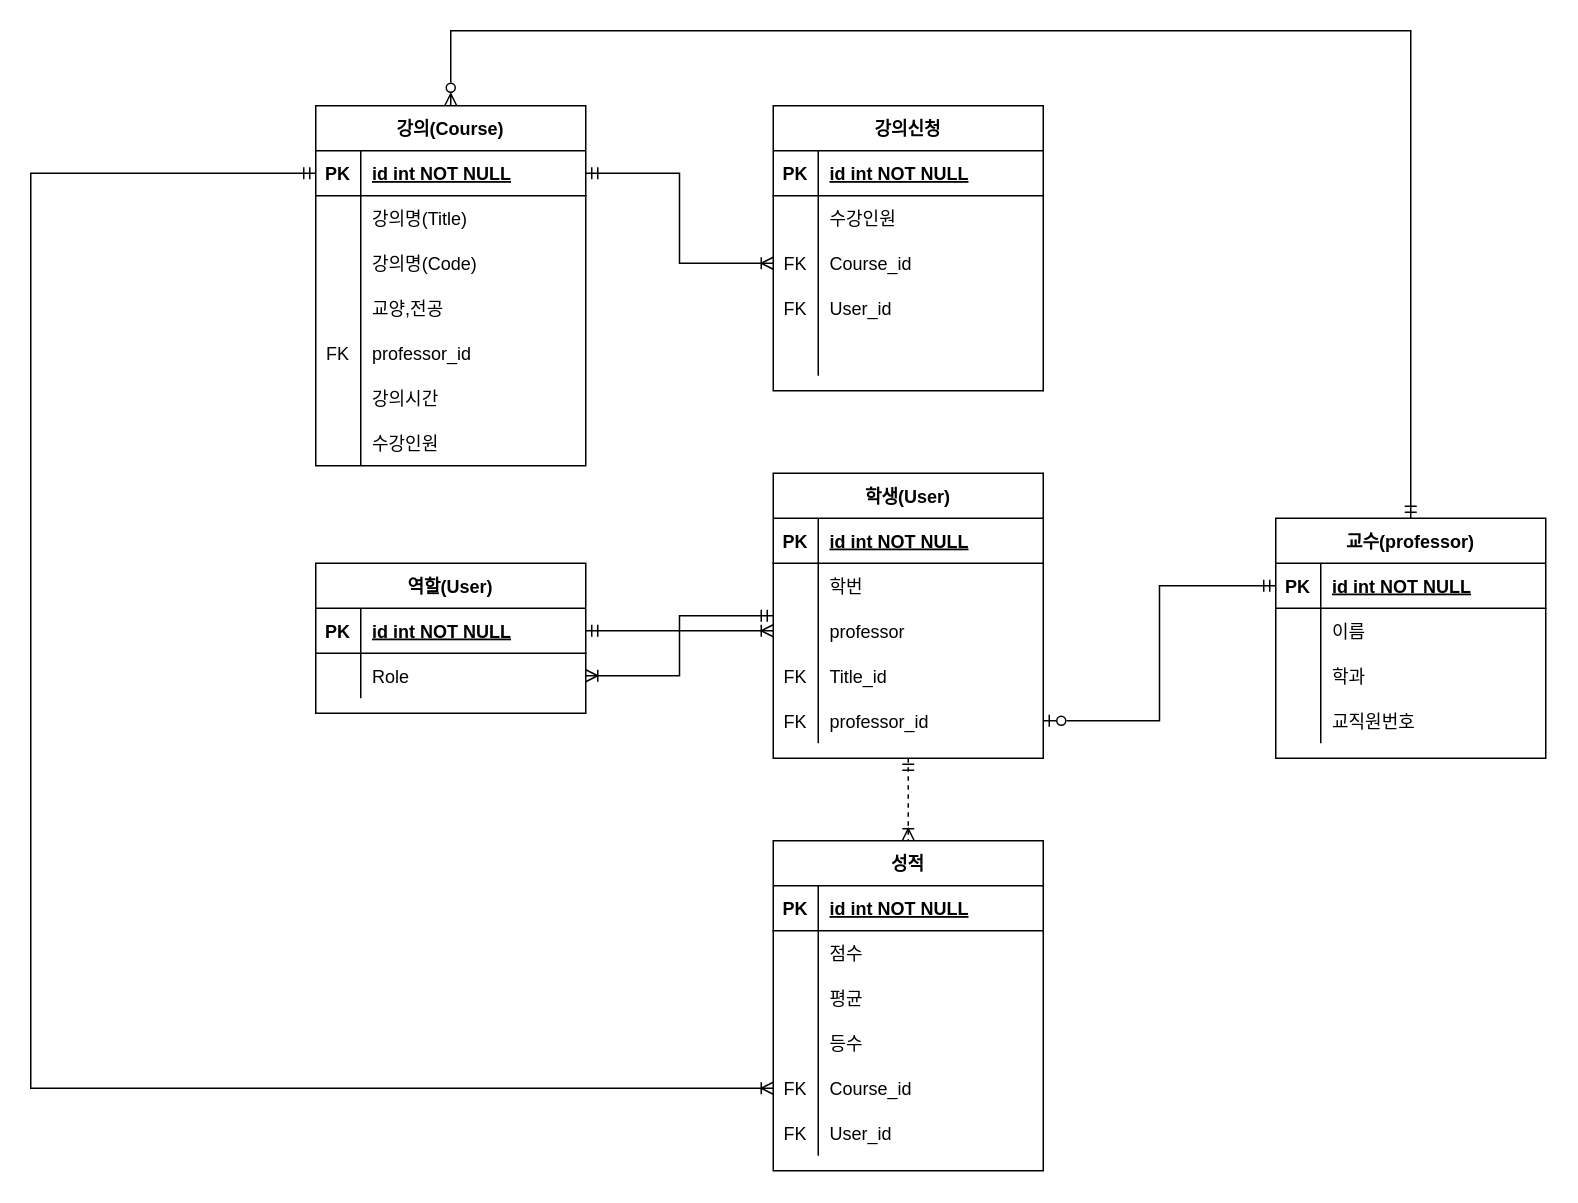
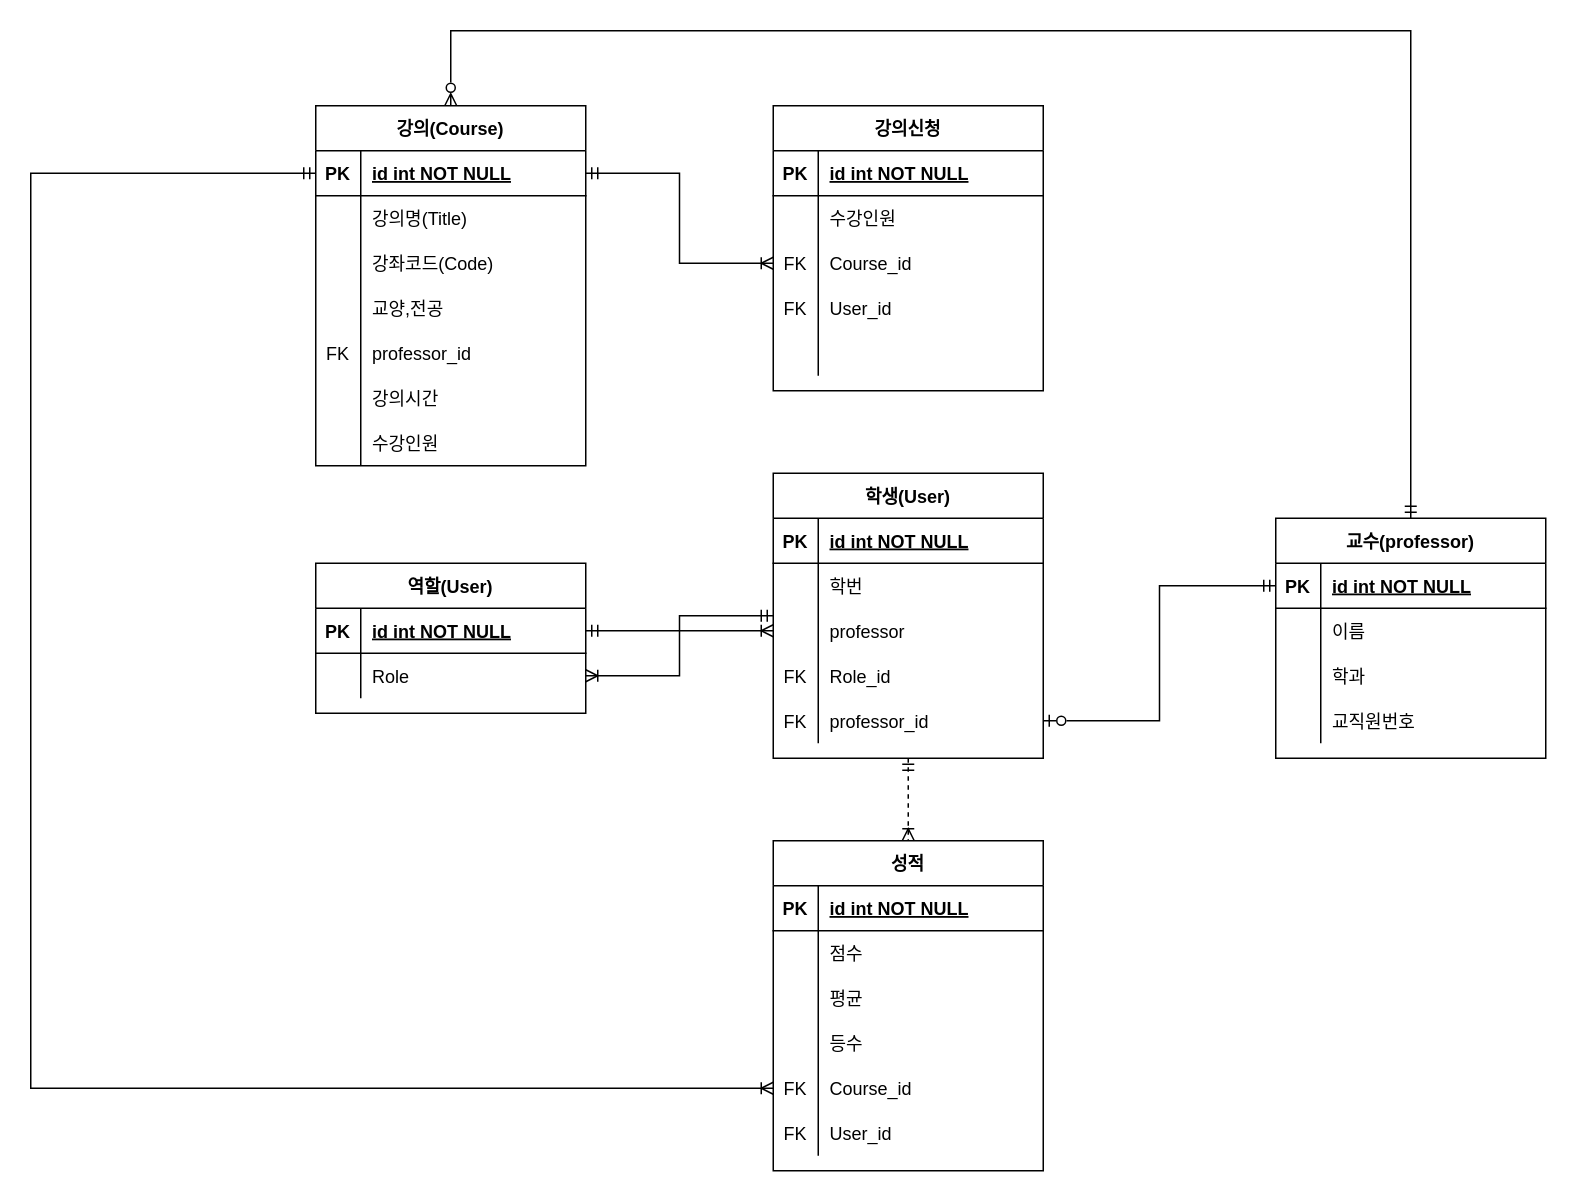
(429, 264) -> (438, 264)
(863, 677) -> (860, 677)
